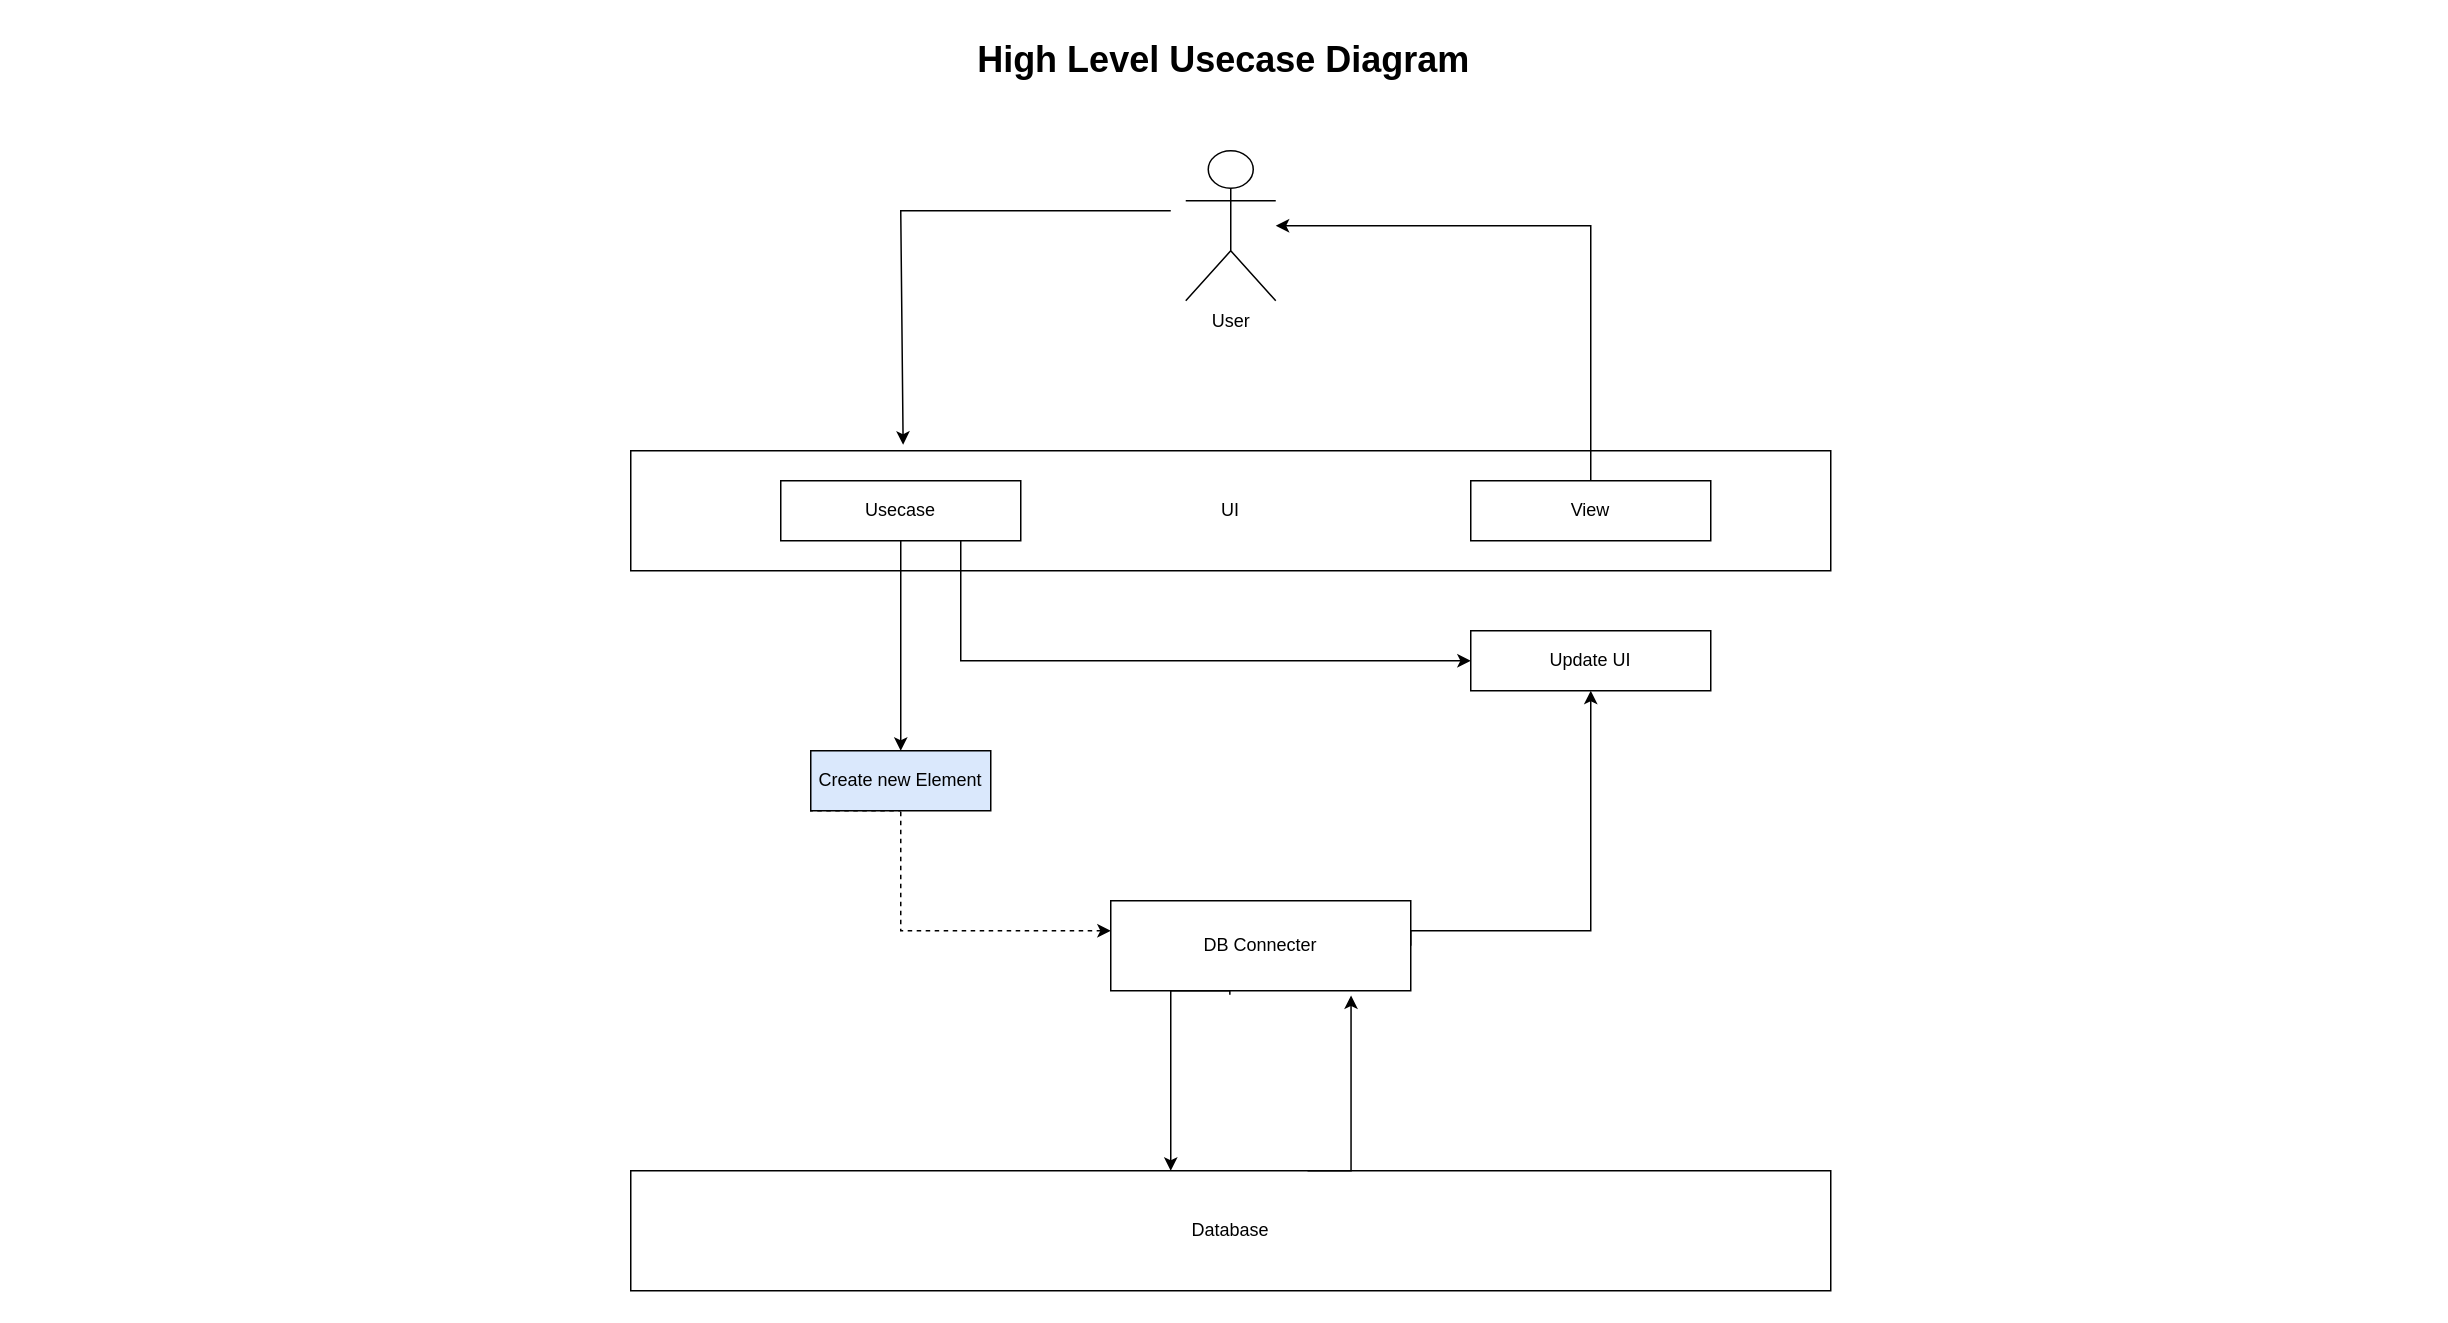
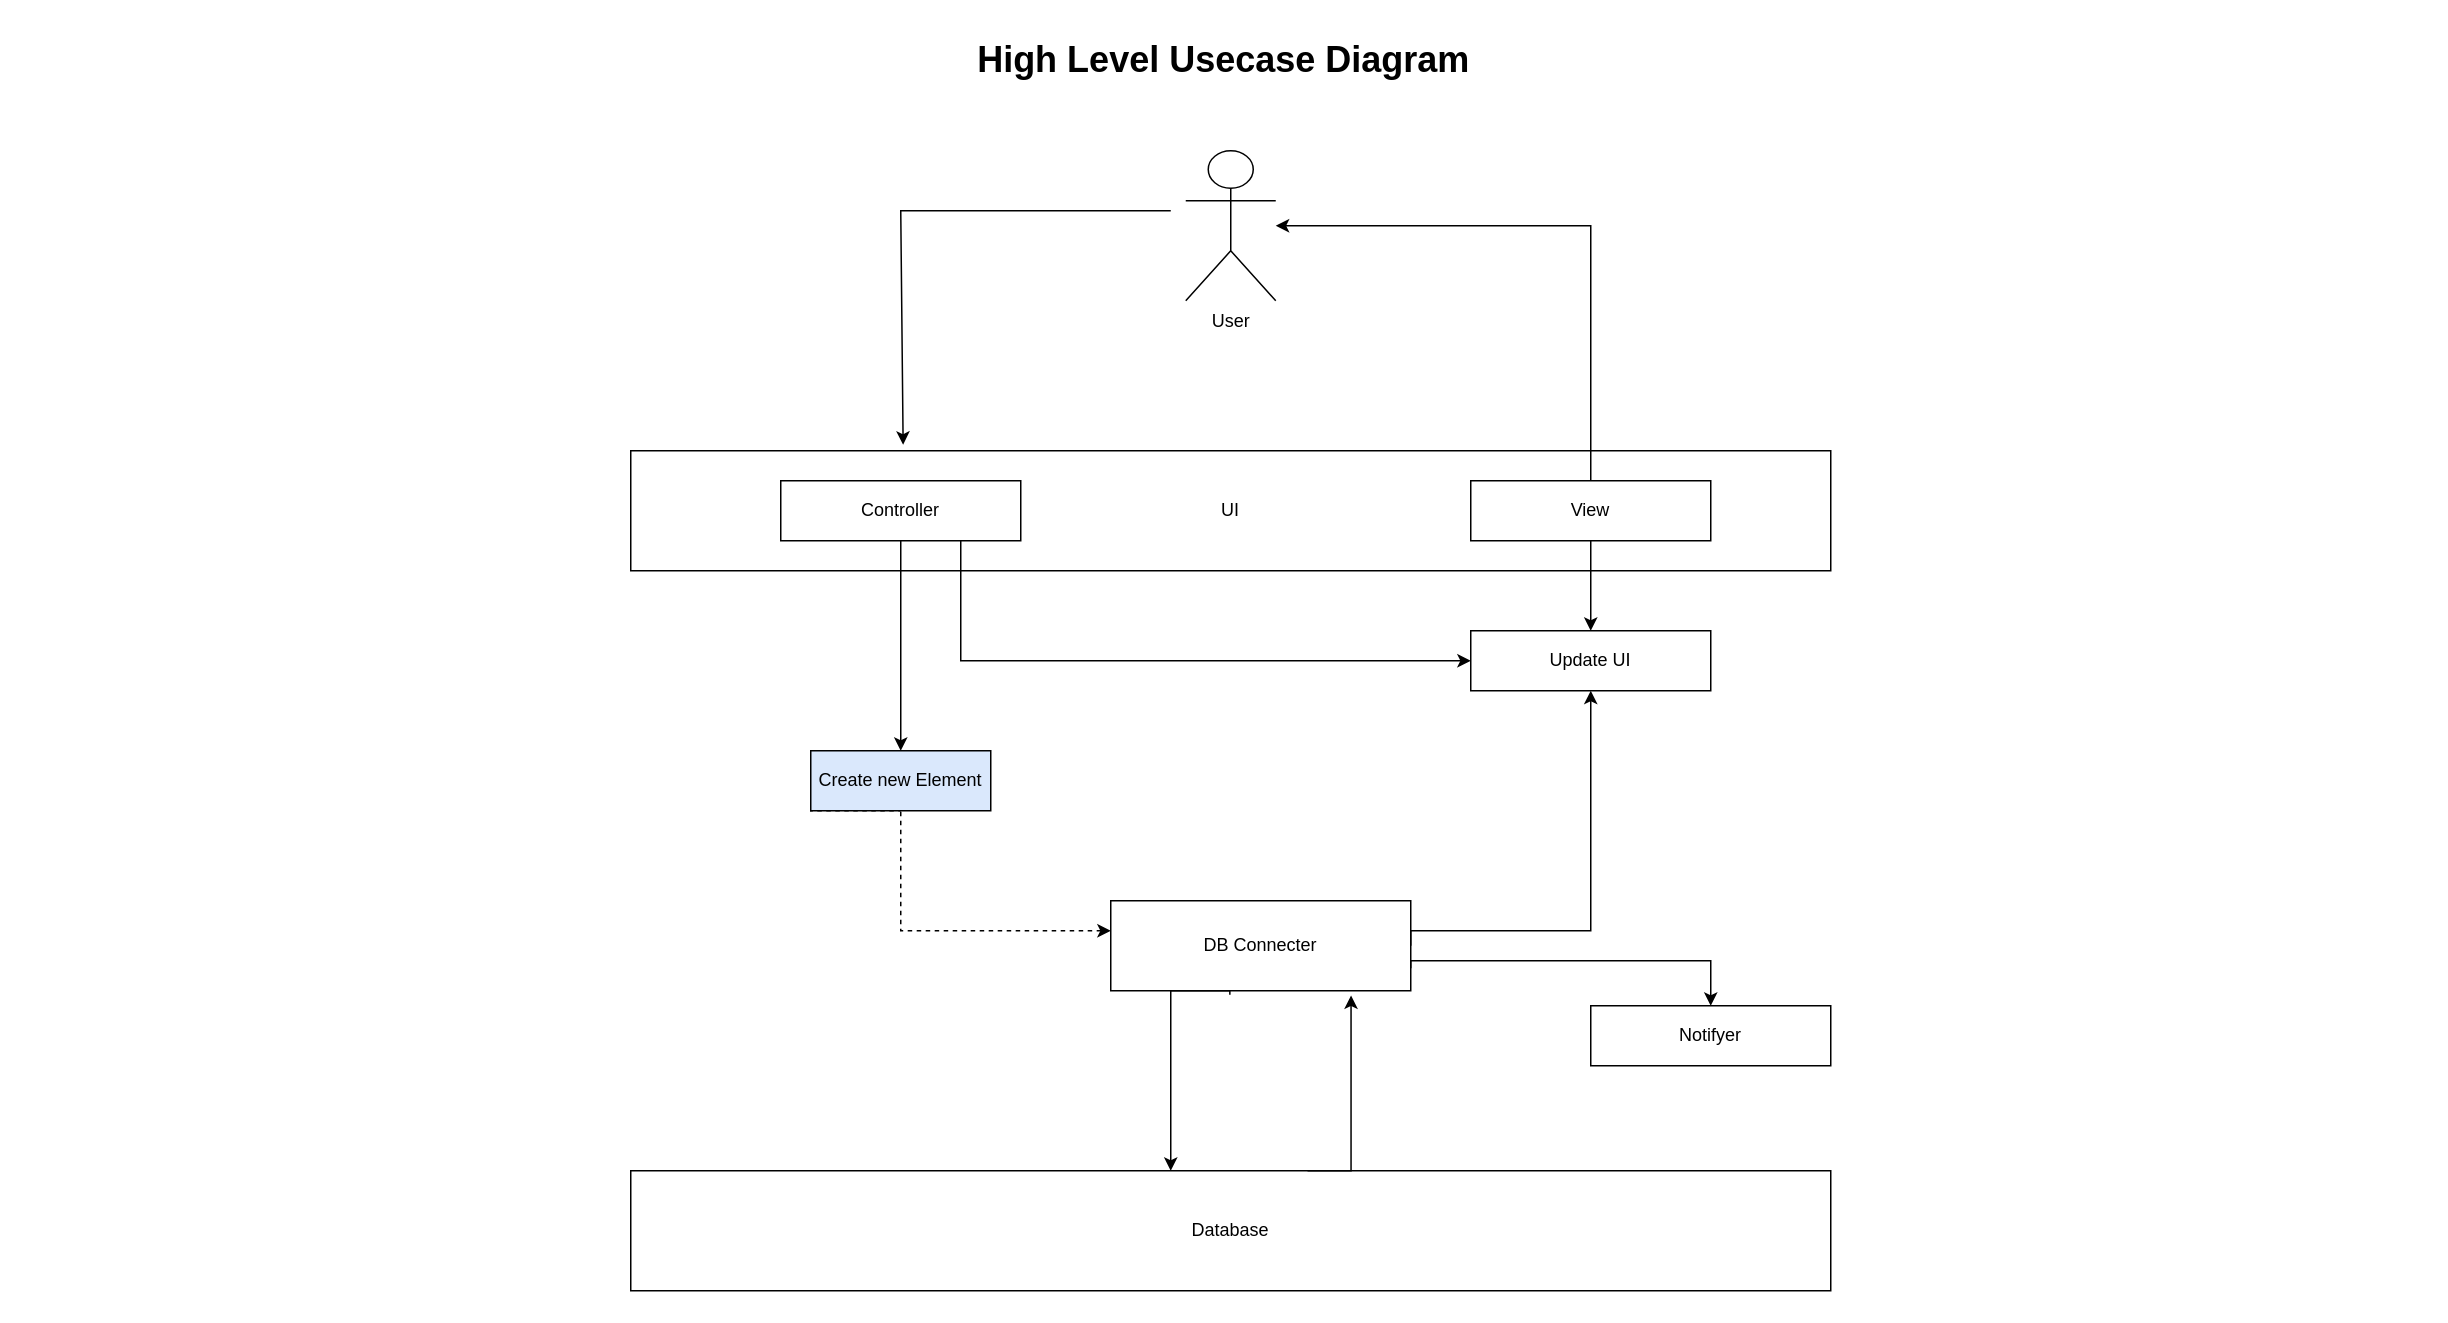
(901, 511) -> (901, 511)
none -> (1591, 581)
none -> (1578, 961)
none -> (1711, 1036)
